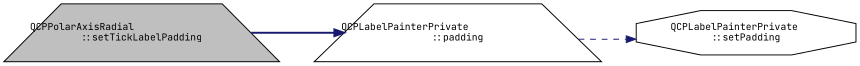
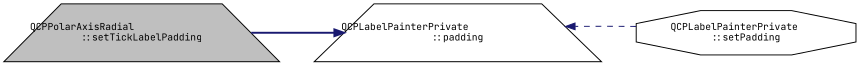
(602, 39) -> (606, 26)
